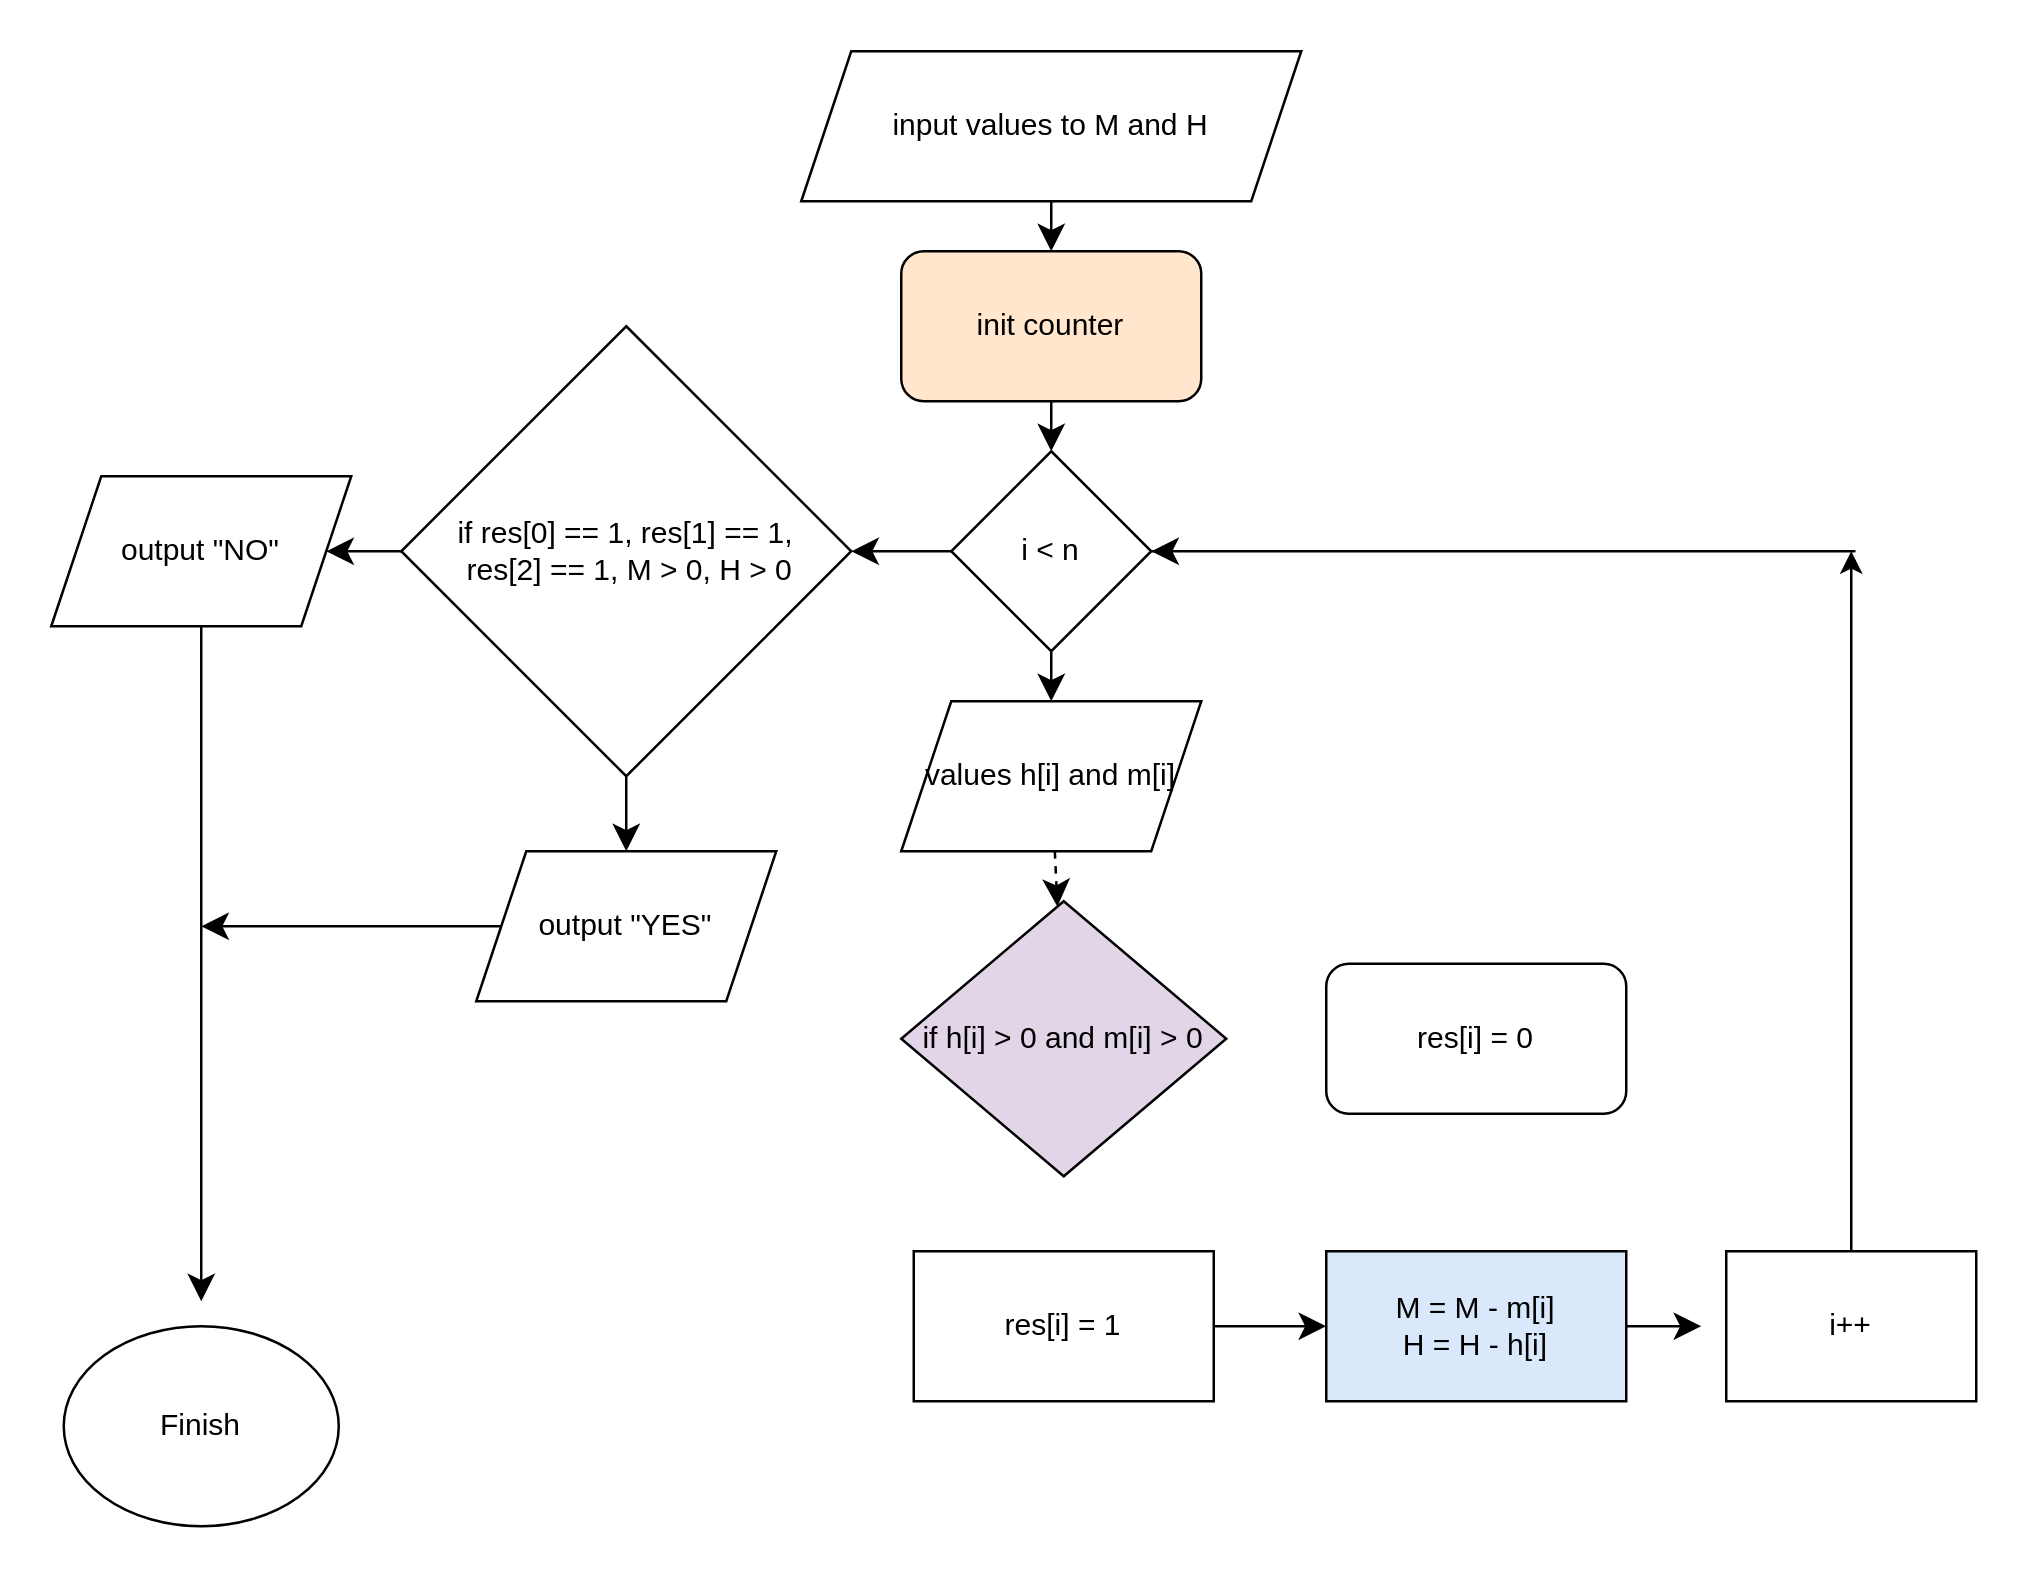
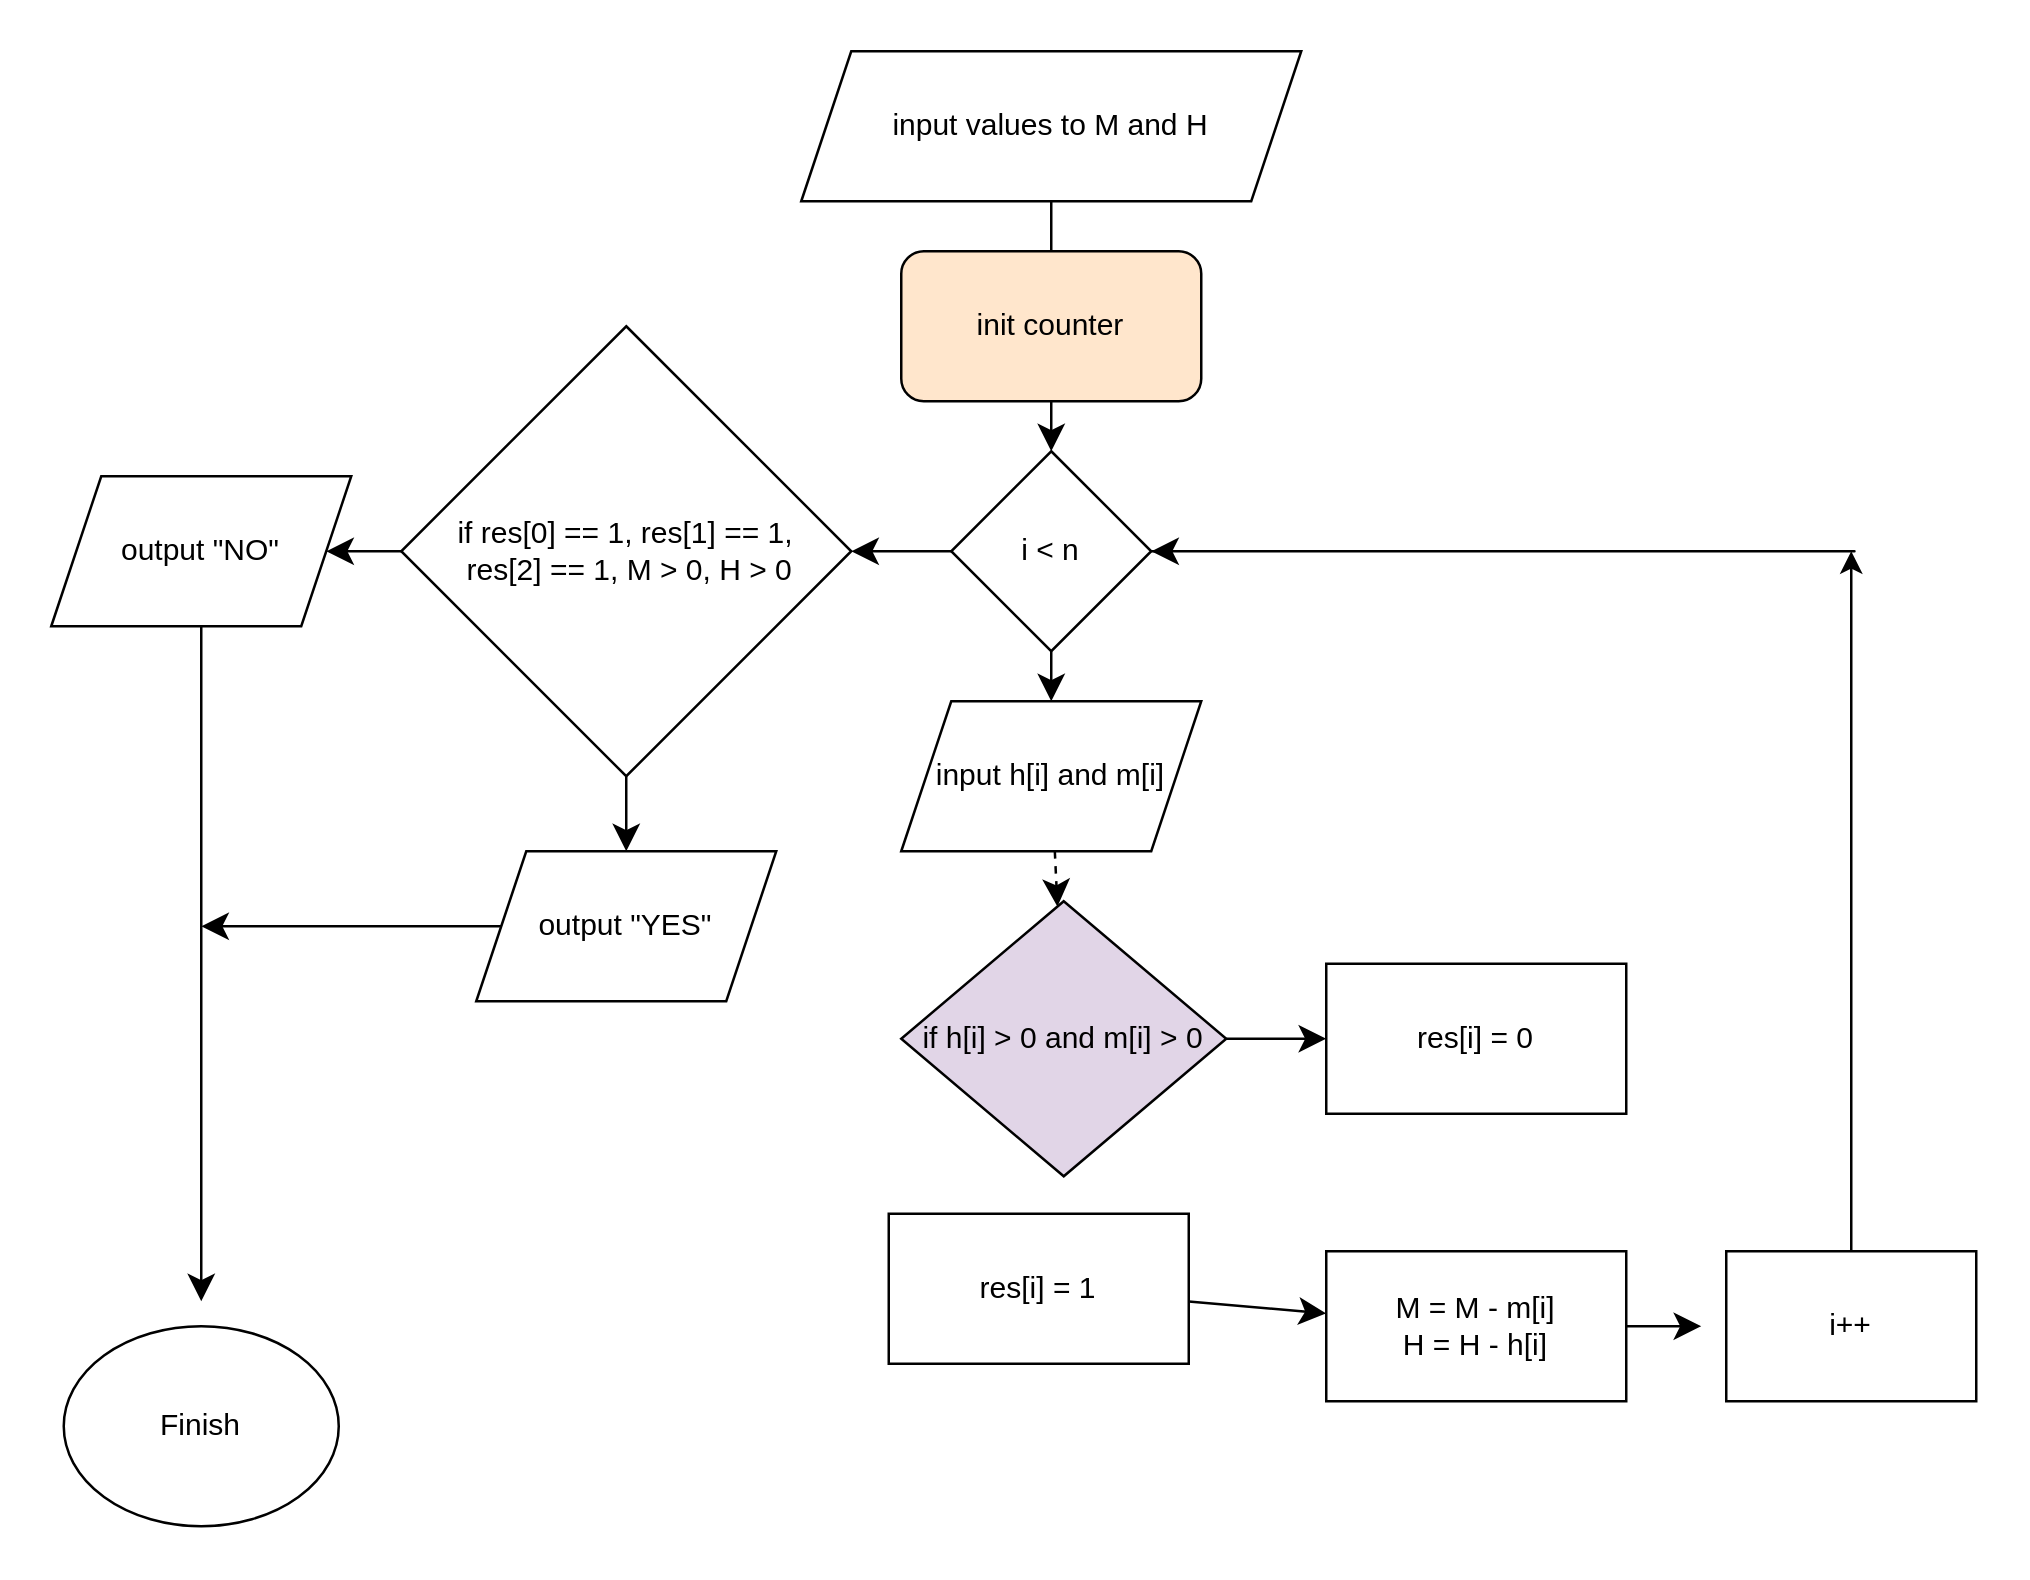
(1051, 229) -> (1051, 238)
(1051, 776) -> (1051, 776)
none -> (1267, 1039)
(1476, 1039) -> (1476, 1039)
(1064, 1326) -> (1039, 1289)
(1476, 1326) -> (1476, 1326)
